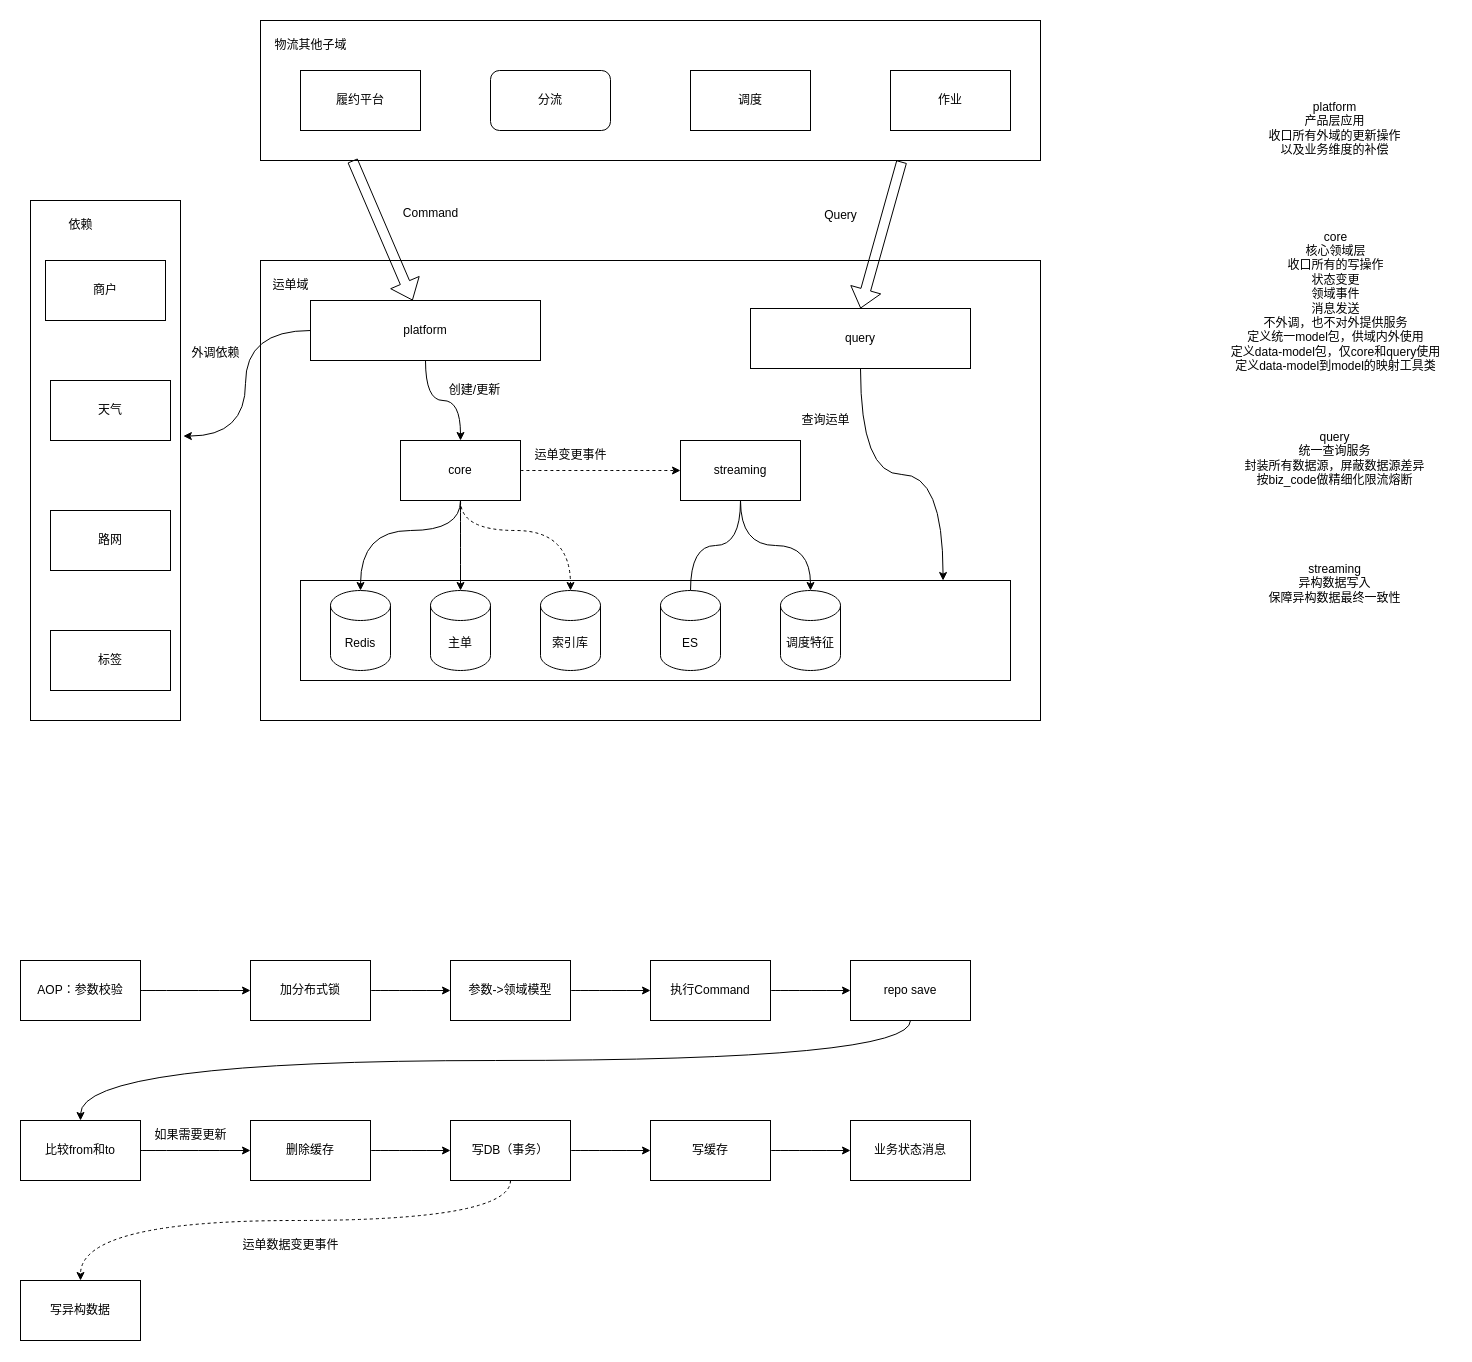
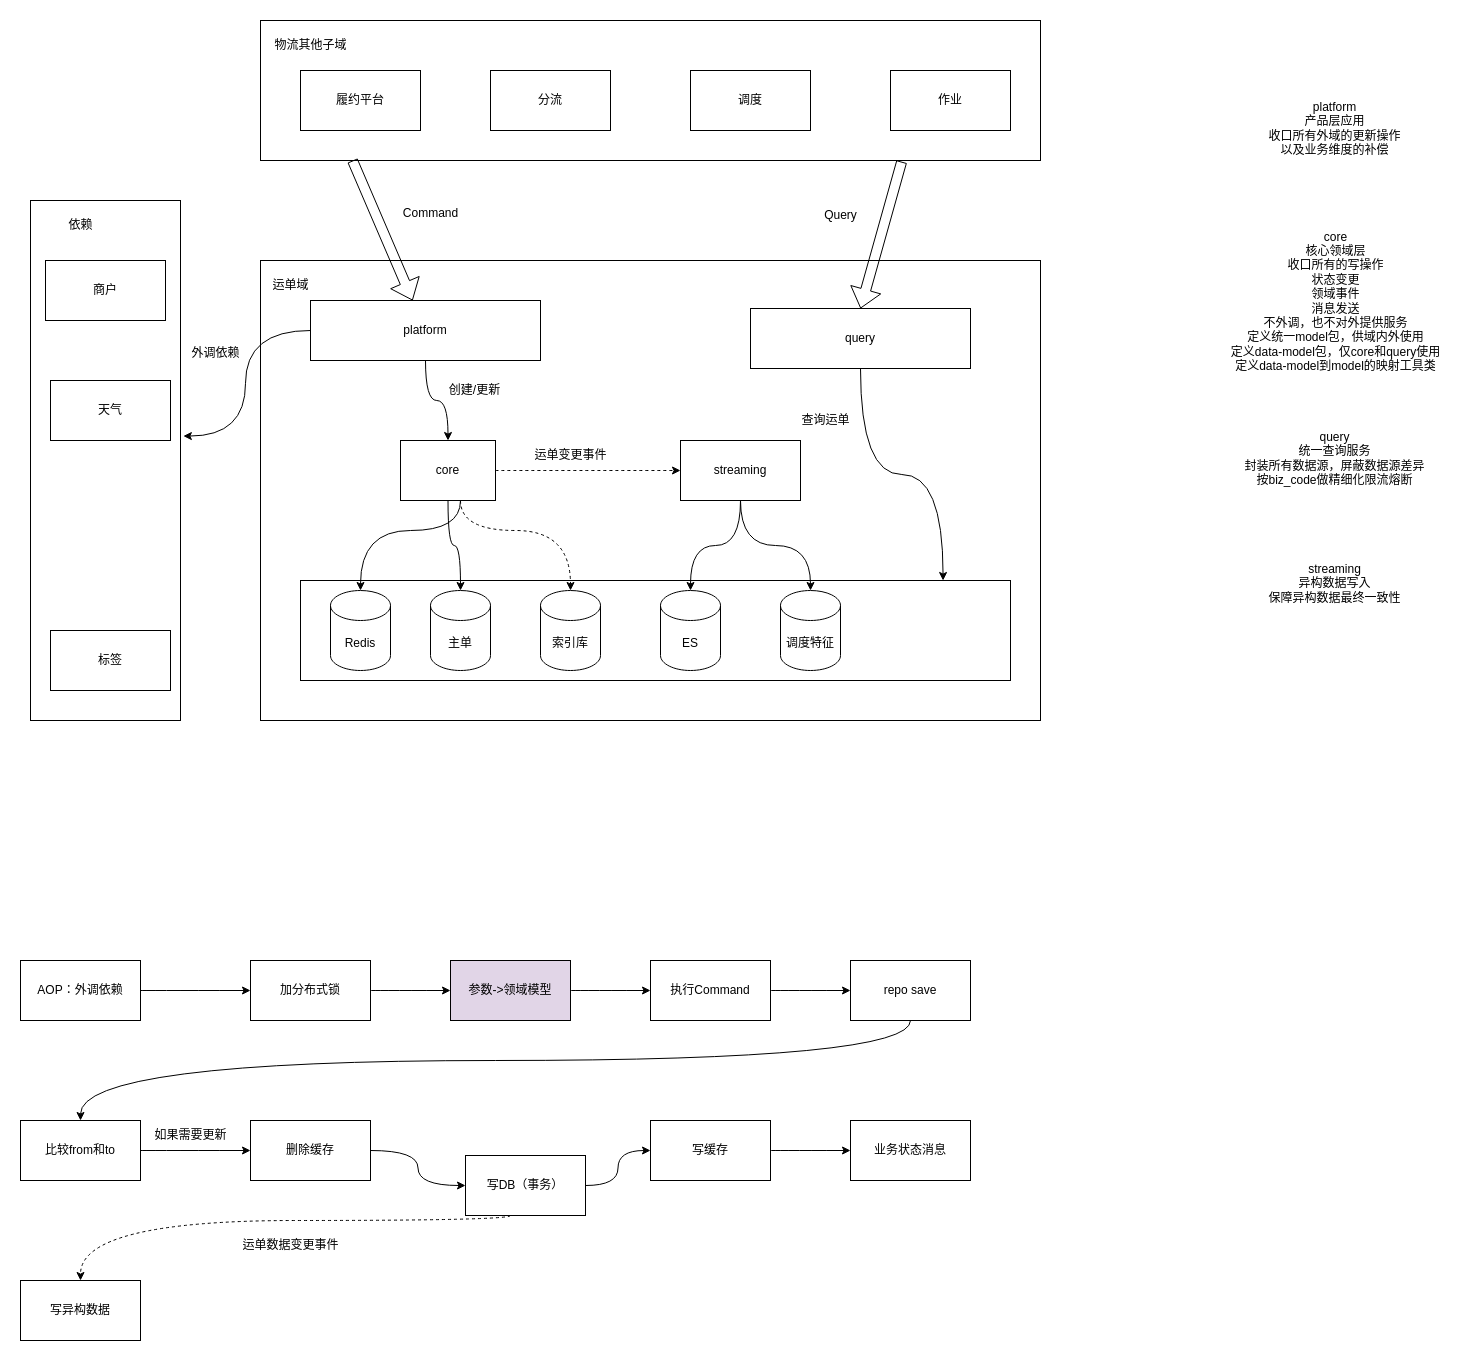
(551, 101) -> (551, 101)
(461, 471) -> (448, 471)
(111, 541) -> none
(693, 567) -> (693, 563)
(81, 991) -> (81, 991)
(511, 991) -> (511, 991)
(511, 1151) -> (526, 1186)
